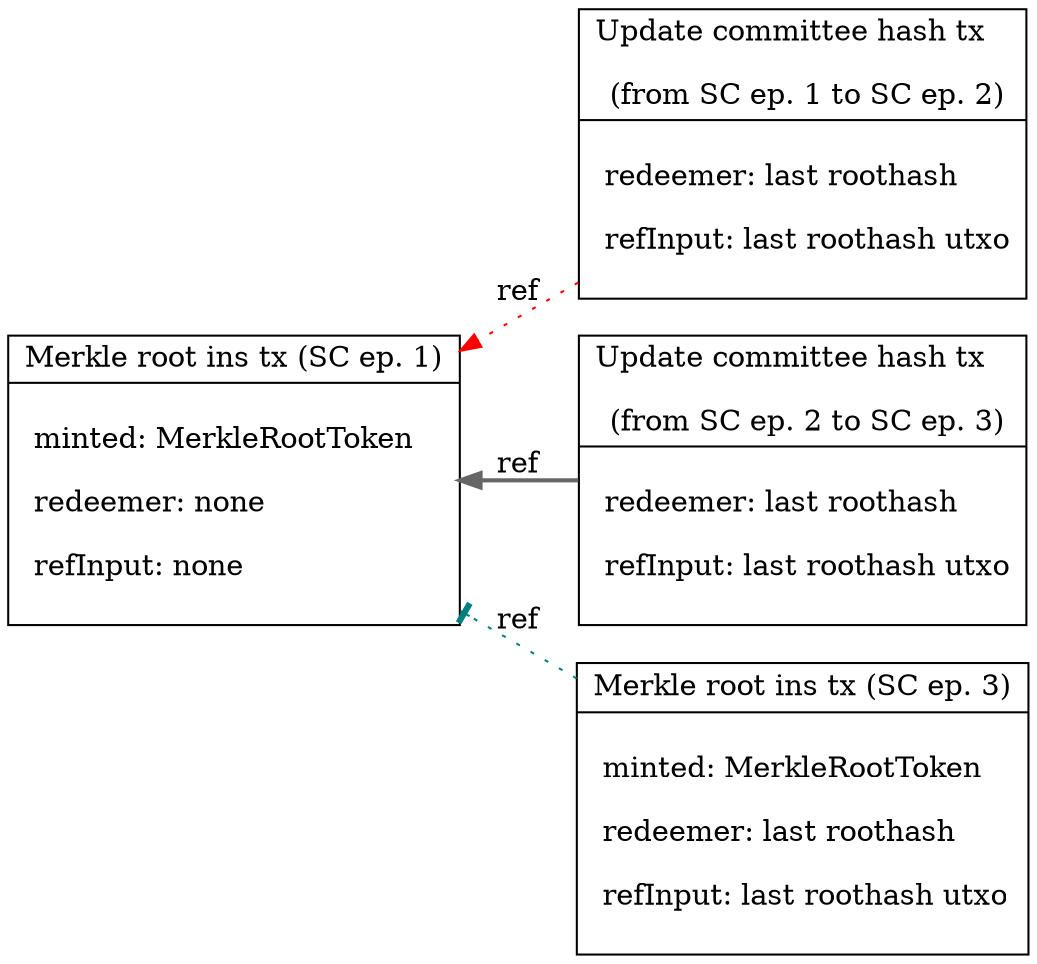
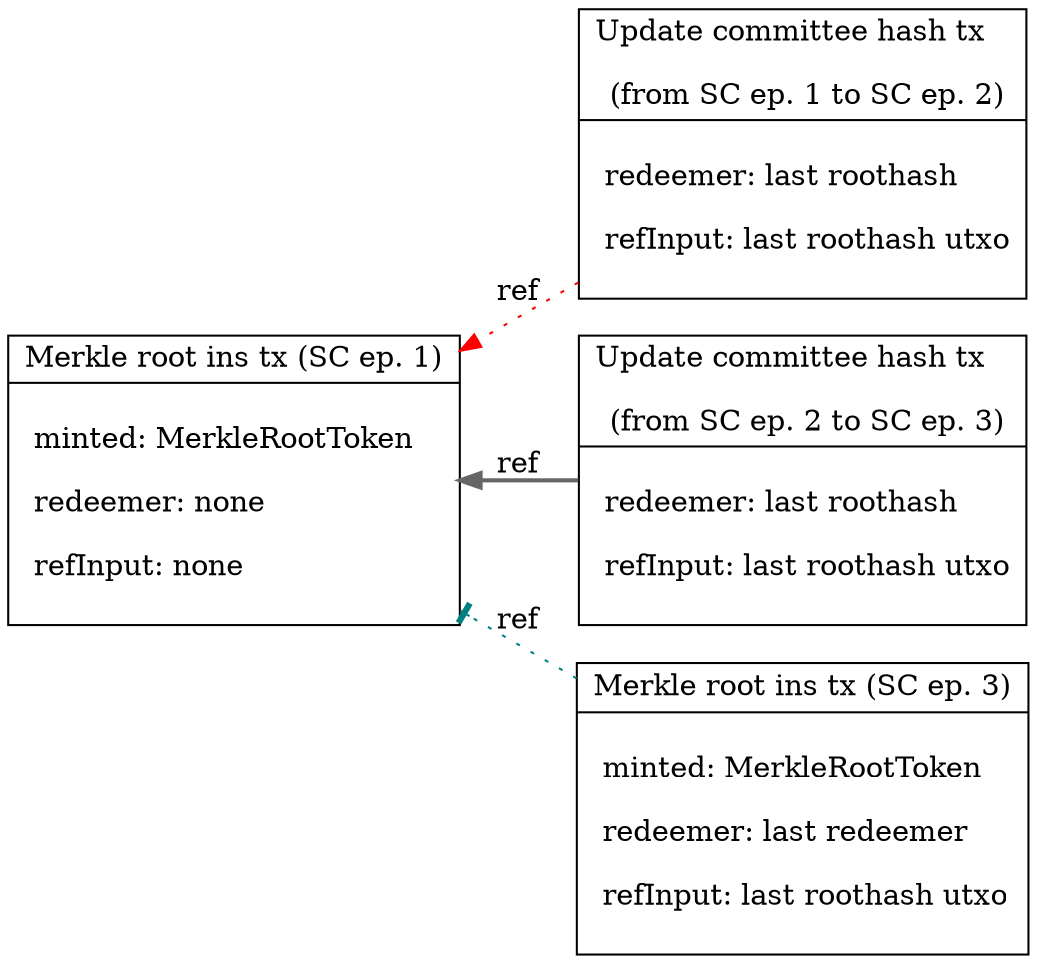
(775, 832) -> (781, 832)
